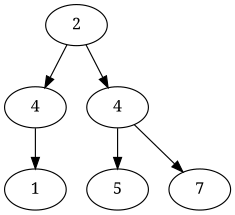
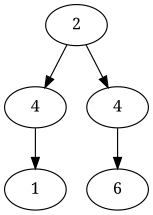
(118, 190) -> none
(200, 190) -> (118, 190)
